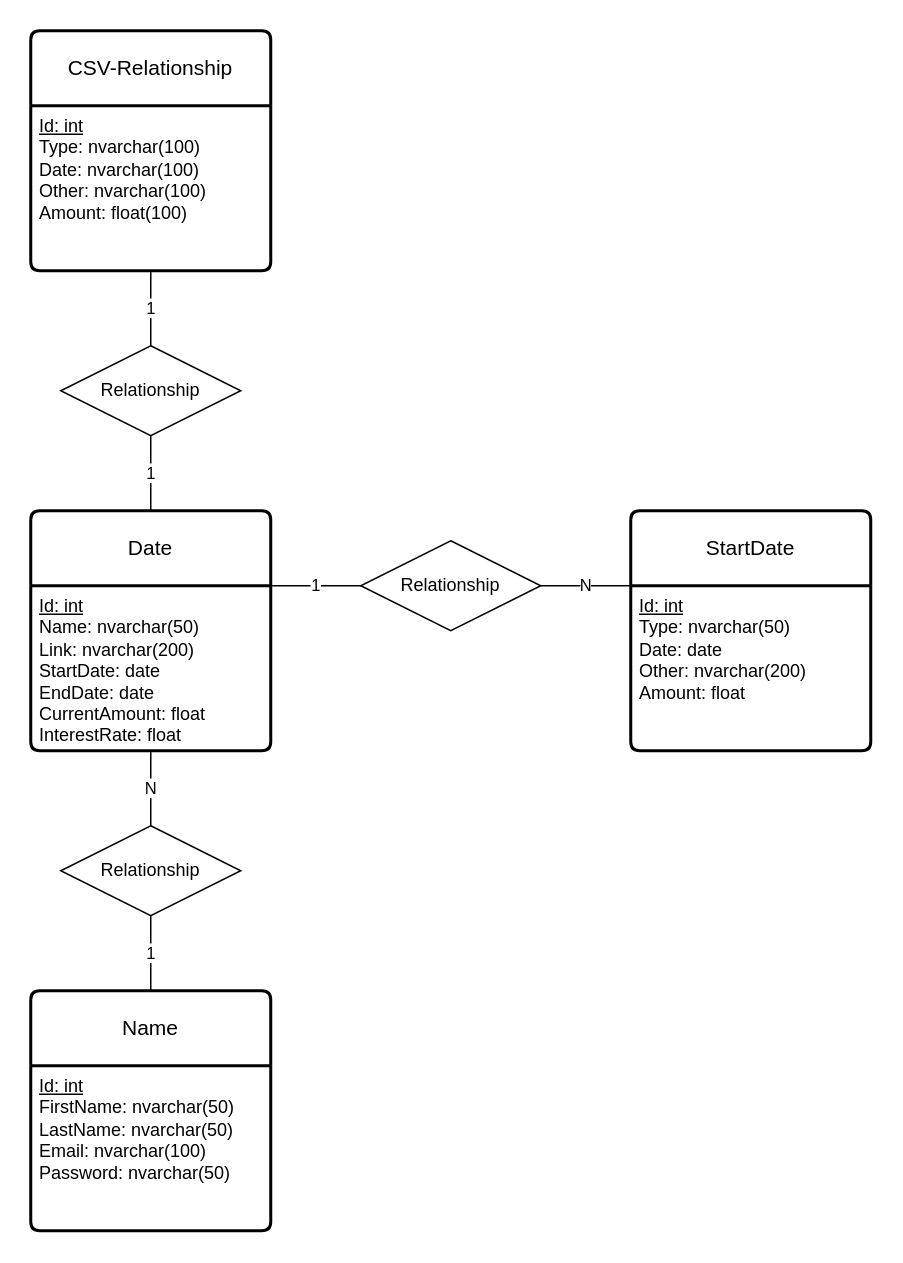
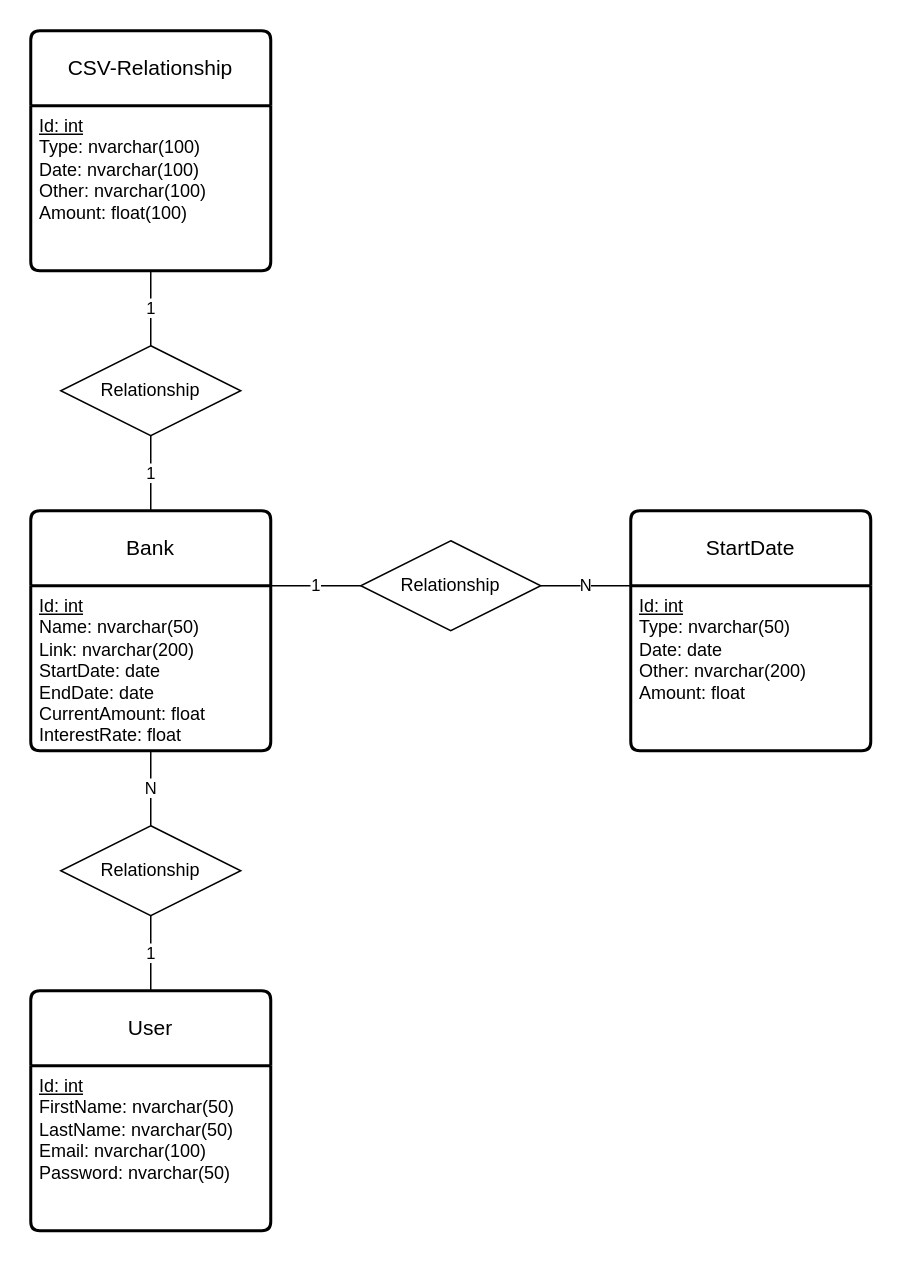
(151, 548) -> (151, 548)
(151, 1028) -> (151, 1028)
